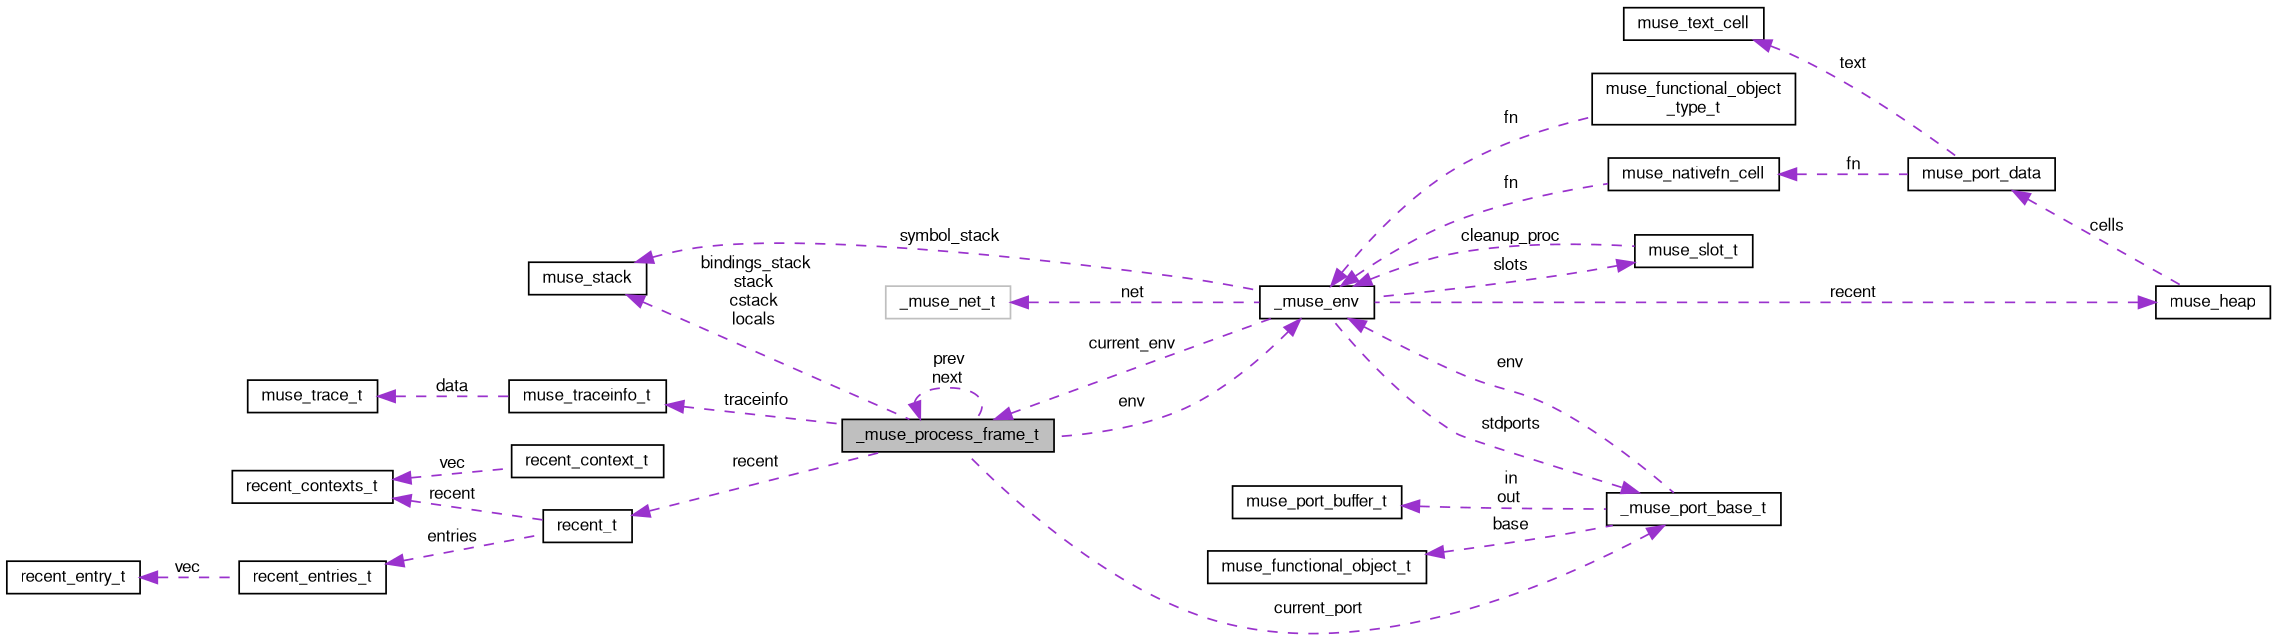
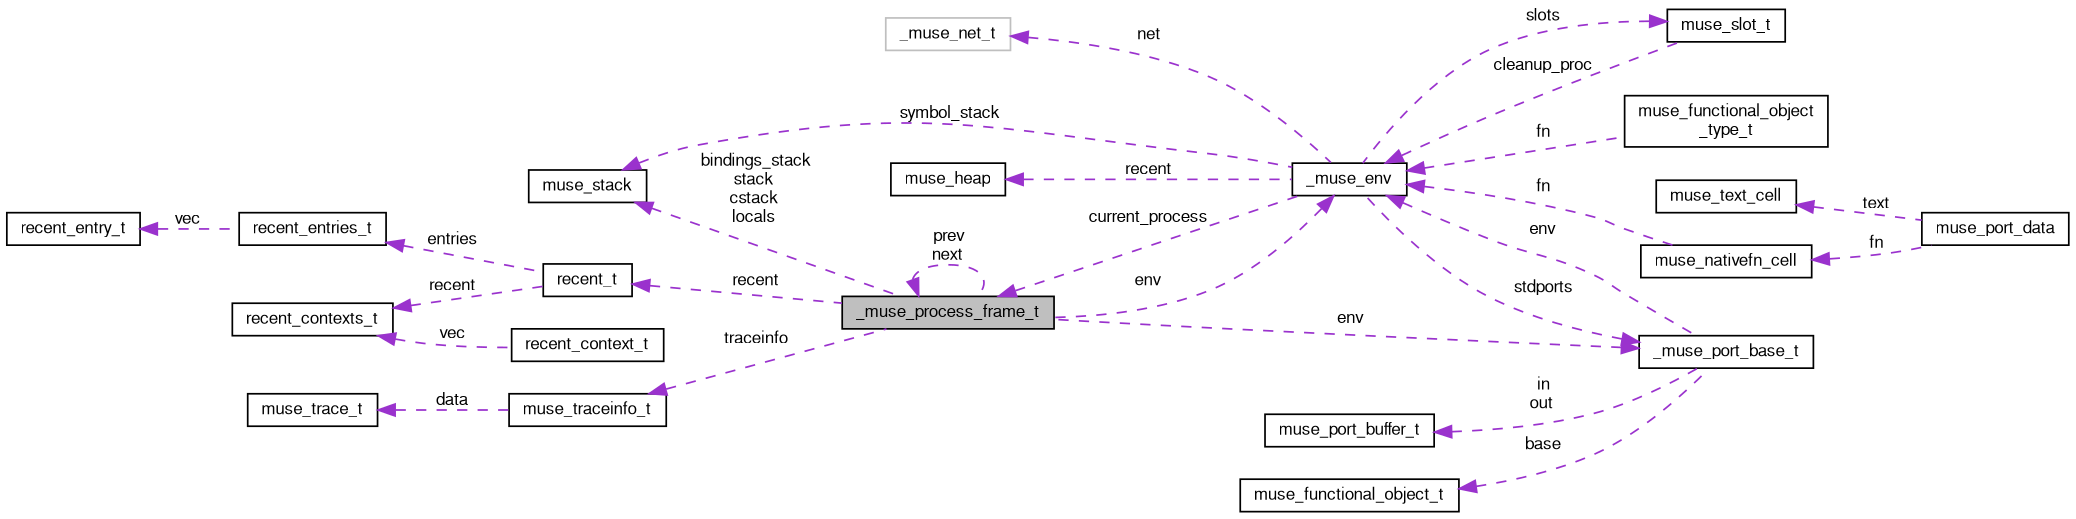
(2105, 243) -> none
(1131, 344) -> (1147, 218)
(1317, 609) -> (1350, 319)
